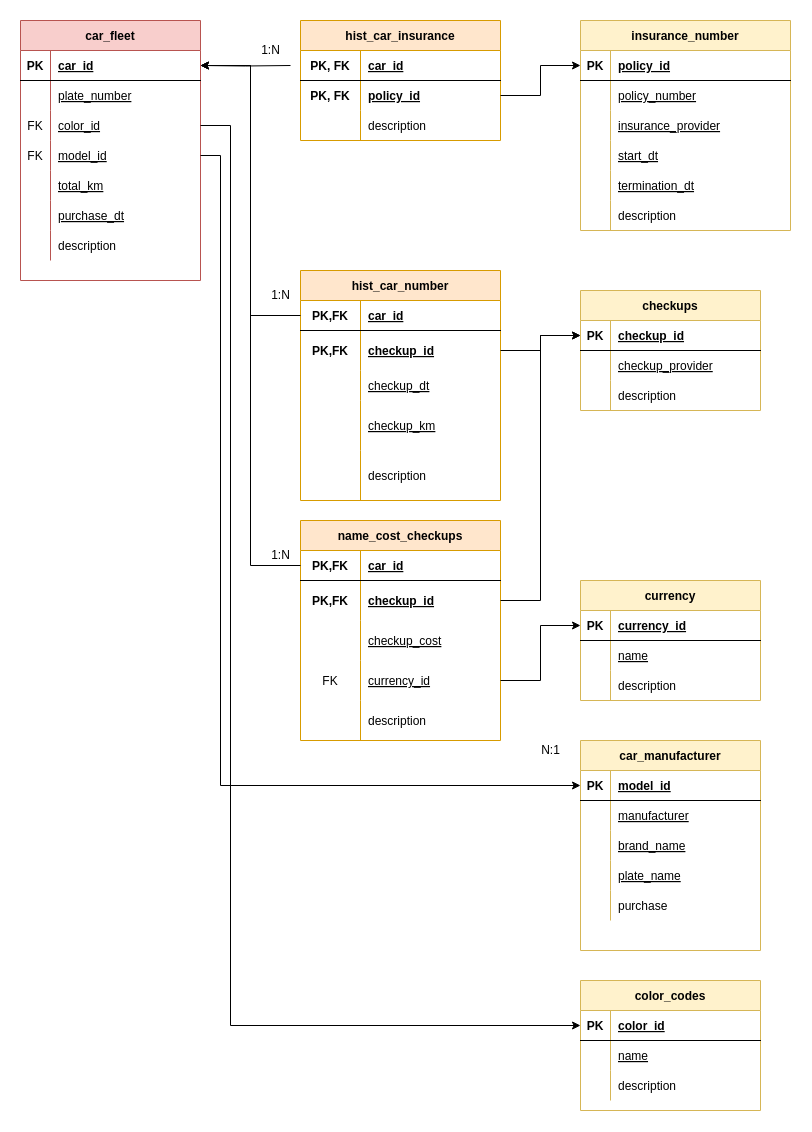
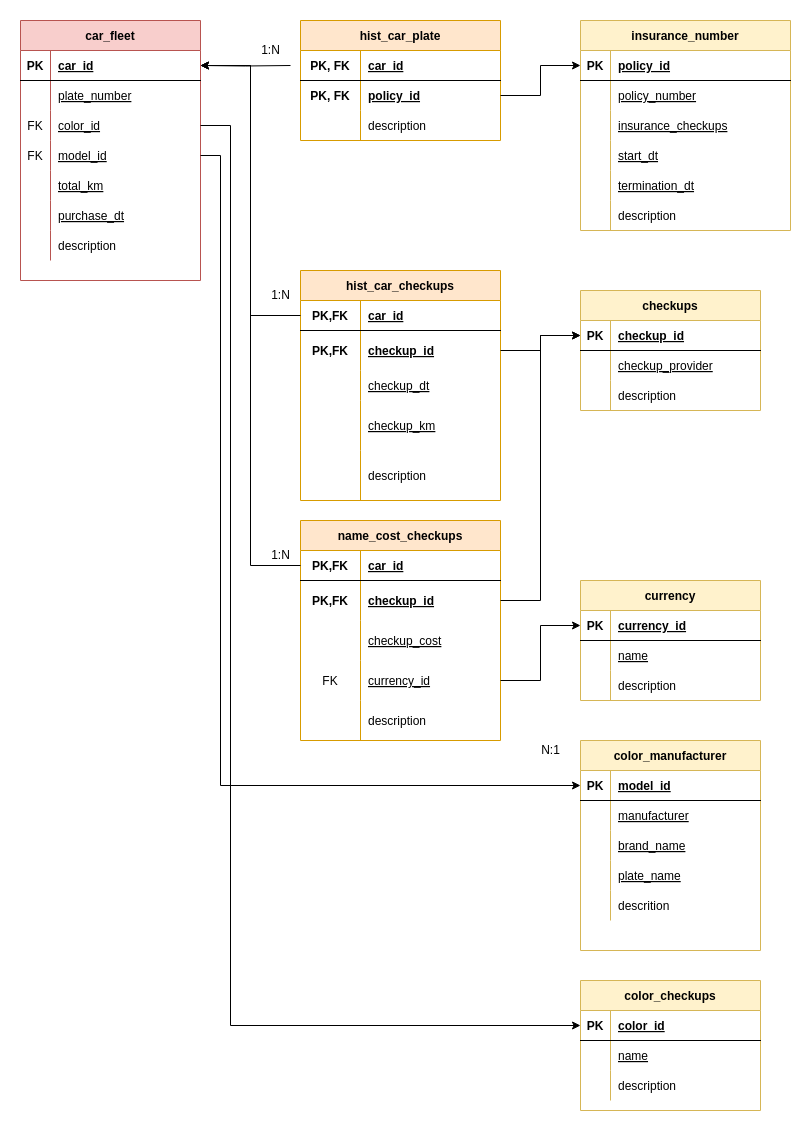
(400, 36) -> (400, 36)
(675, 126) -> (677, 126)
(400, 286) -> (400, 286)
(670, 756) -> (670, 756)
(645, 906) -> (648, 906)
(670, 996) -> (670, 996)
